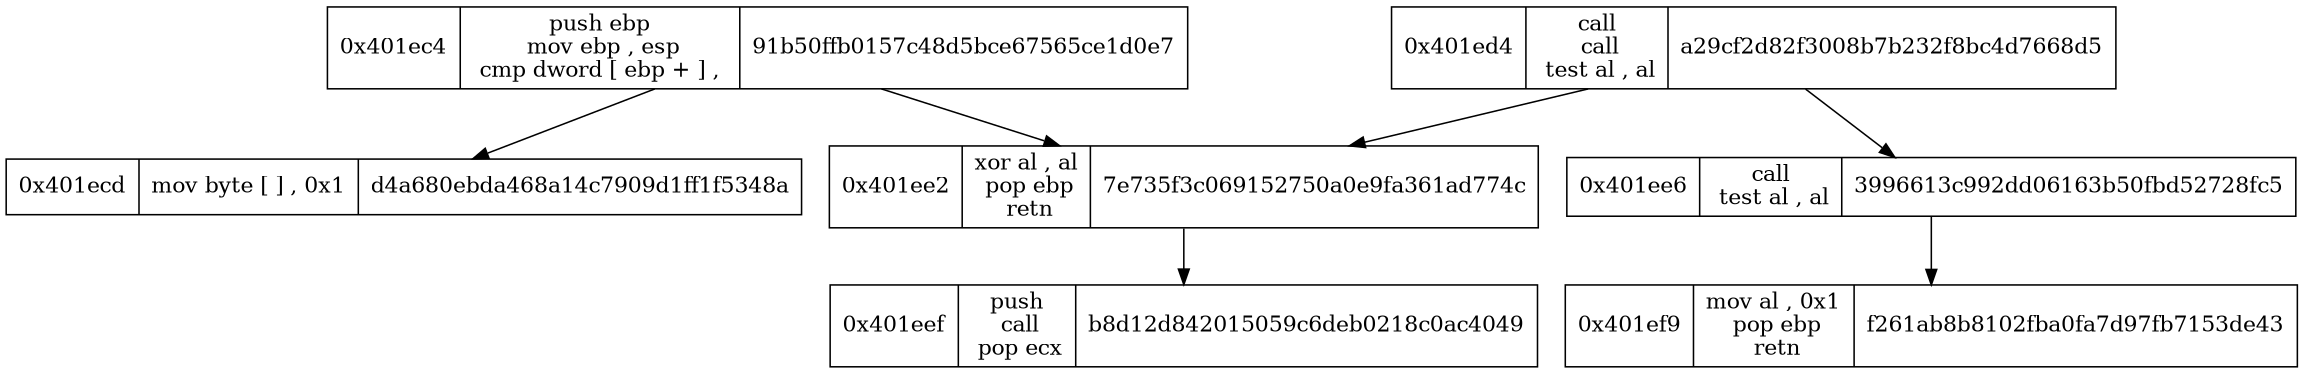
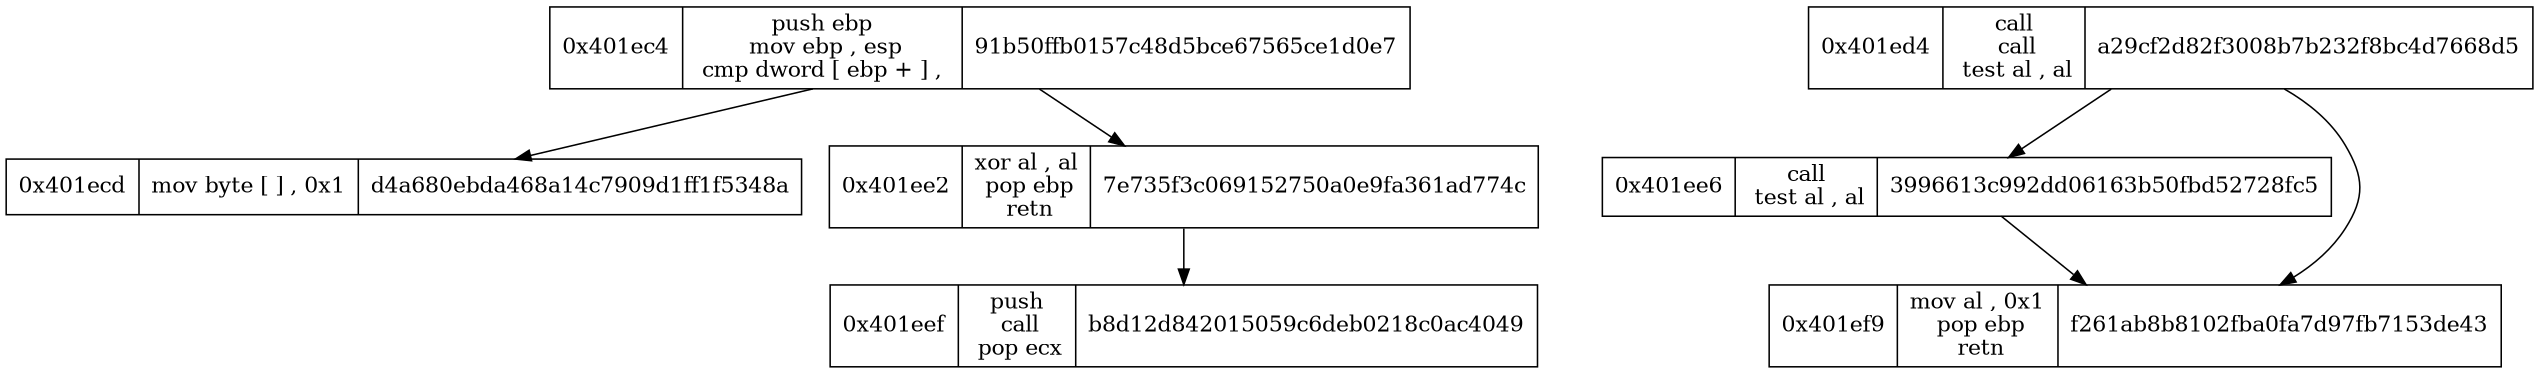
(1476, 116) -> (2359, 181)
